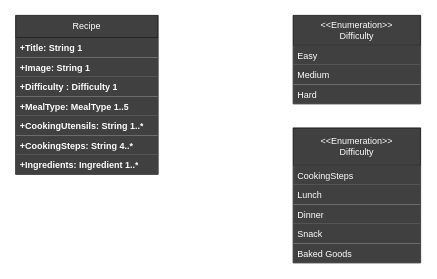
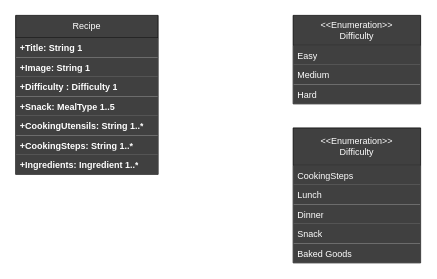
(72, 107) -> (66, 107)
(77, 146) -> (77, 146)
